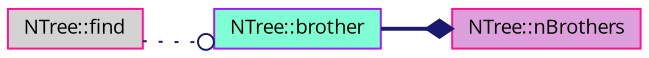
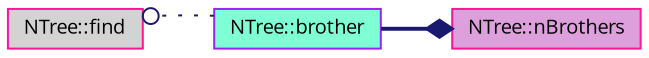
(170, 42) -> (186, 15)
